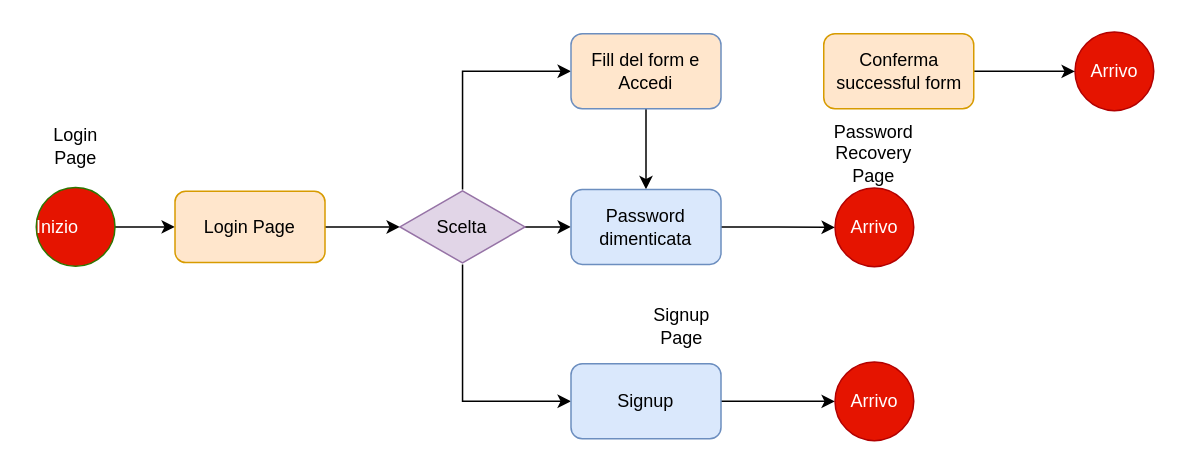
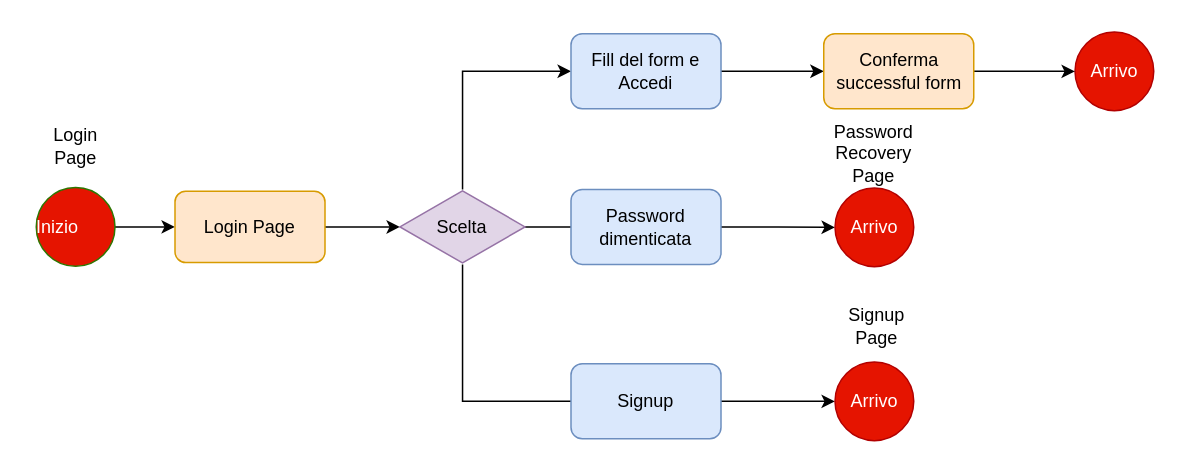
(646, 71) -> (646, 71)
(646, 144) -> (767, 71)
(559, 227) -> (563, 227)
(682, 326) -> (877, 326)
(559, 401) -> (564, 401)
